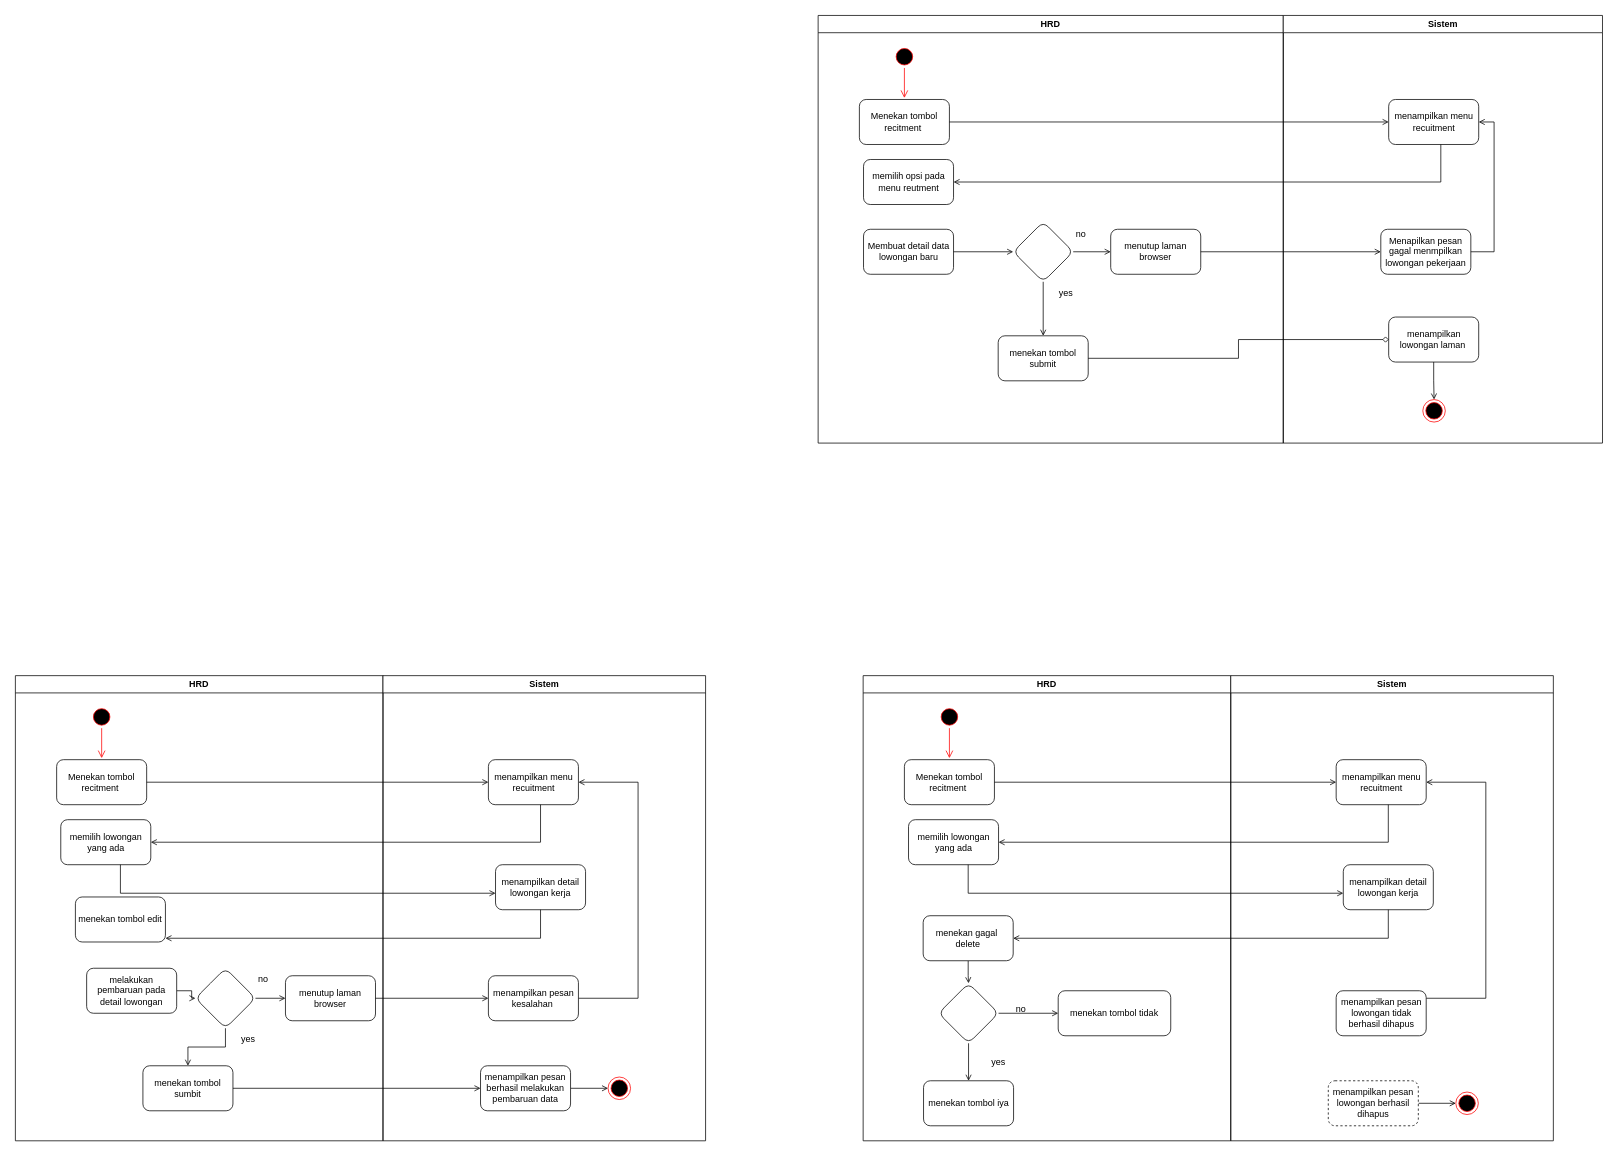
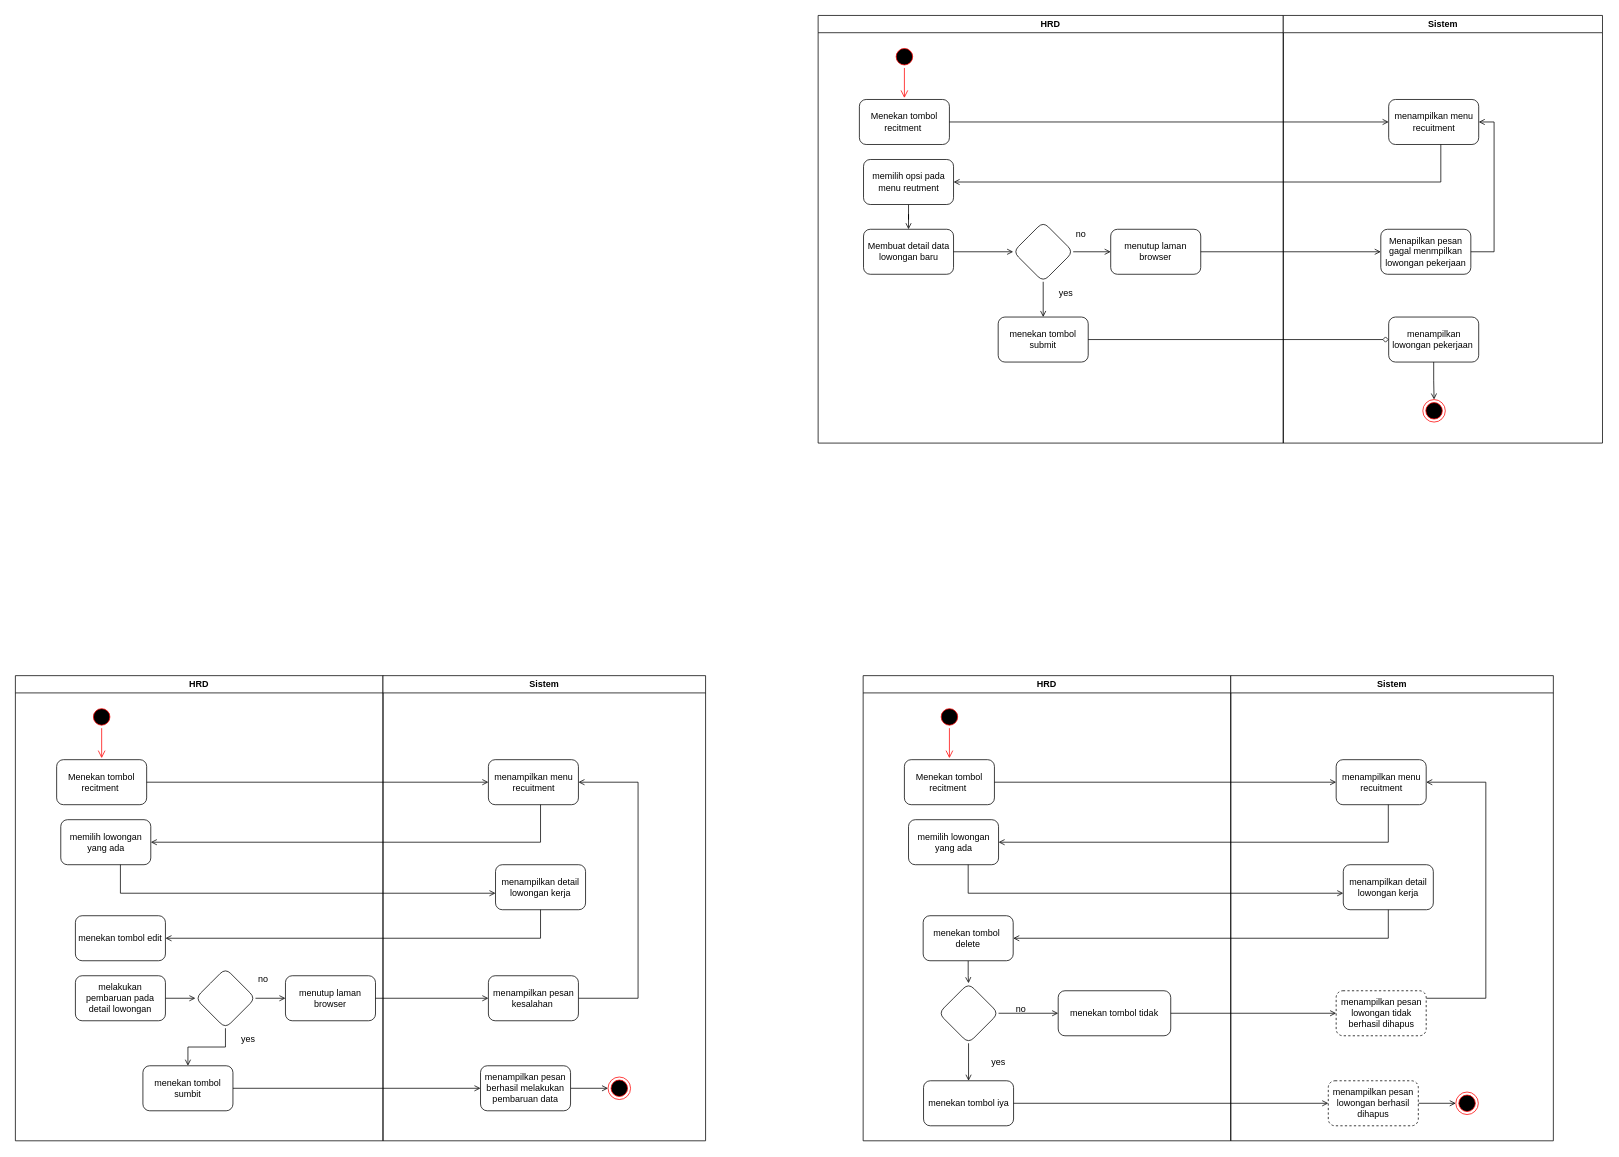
none -> (908, 218)
(1434, 339) -> (1434, 339)
(1043, 358) -> (1043, 339)
(120, 919) -> (120, 938)
(968, 938) -> (968, 938)
(132, 990) -> (120, 998)
none -> (1252, 1013)
(1381, 1013) -> (1381, 1013)
none -> (1170, 1103)
